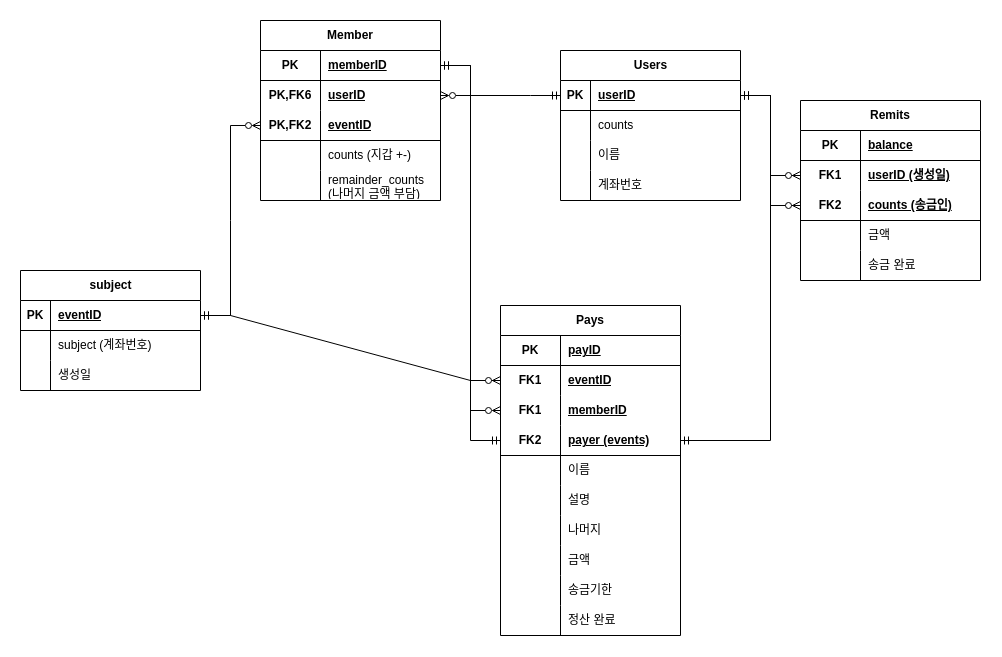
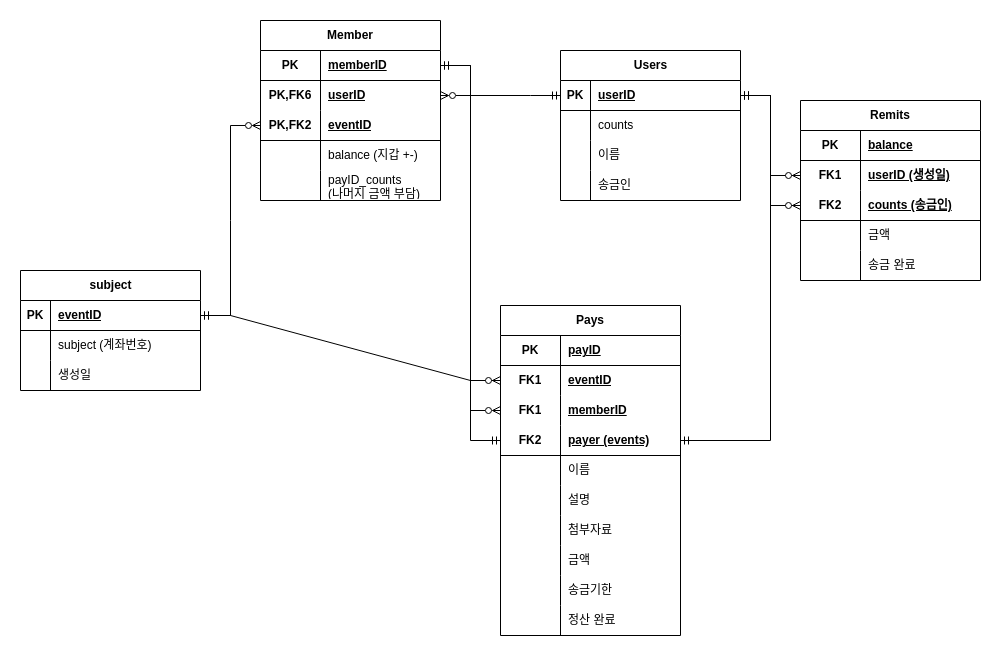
(378, 156) -> (380, 156)
(381, 186) -> (381, 186)
(623, 186) -> (617, 186)
(587, 531) -> (593, 531)
